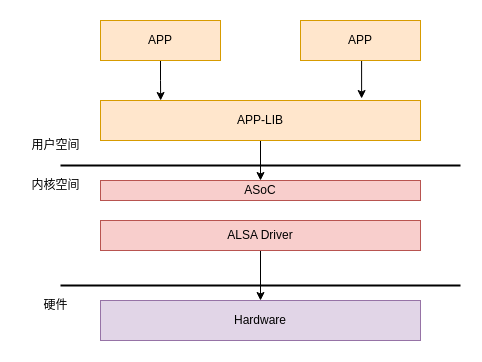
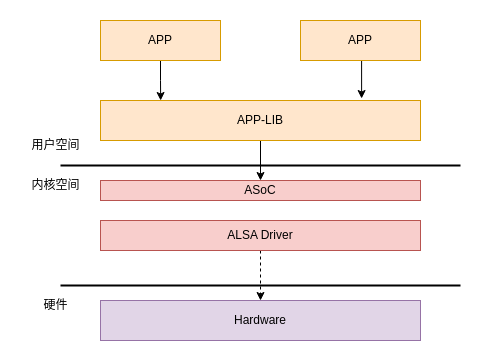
(261, 273) -> (261, 273)
